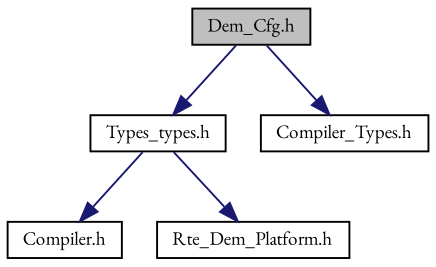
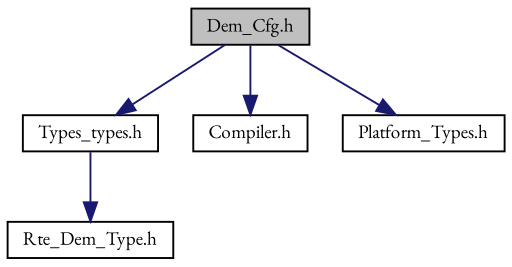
(345, 133) -> (424, 133)
(118, 180) -> (250, 70)
(253, 240) -> (90, 240)
